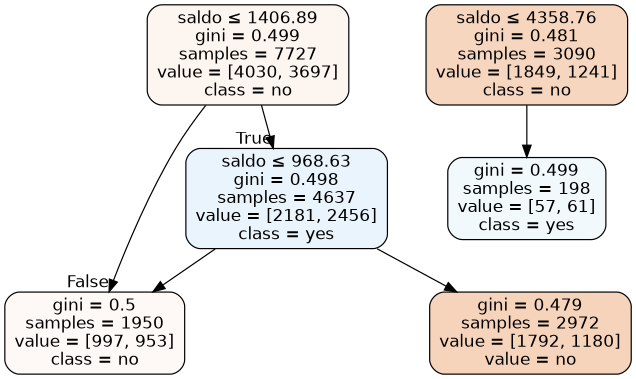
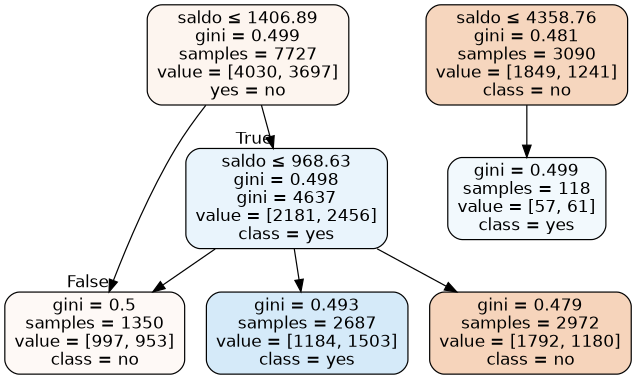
(248, 91) -> (248, 91)
(527, 189) -> (527, 189)
(287, 198) -> (287, 198)
(95, 323) -> (95, 323)
none -> (307, 333)
(530, 360) -> (530, 360)
